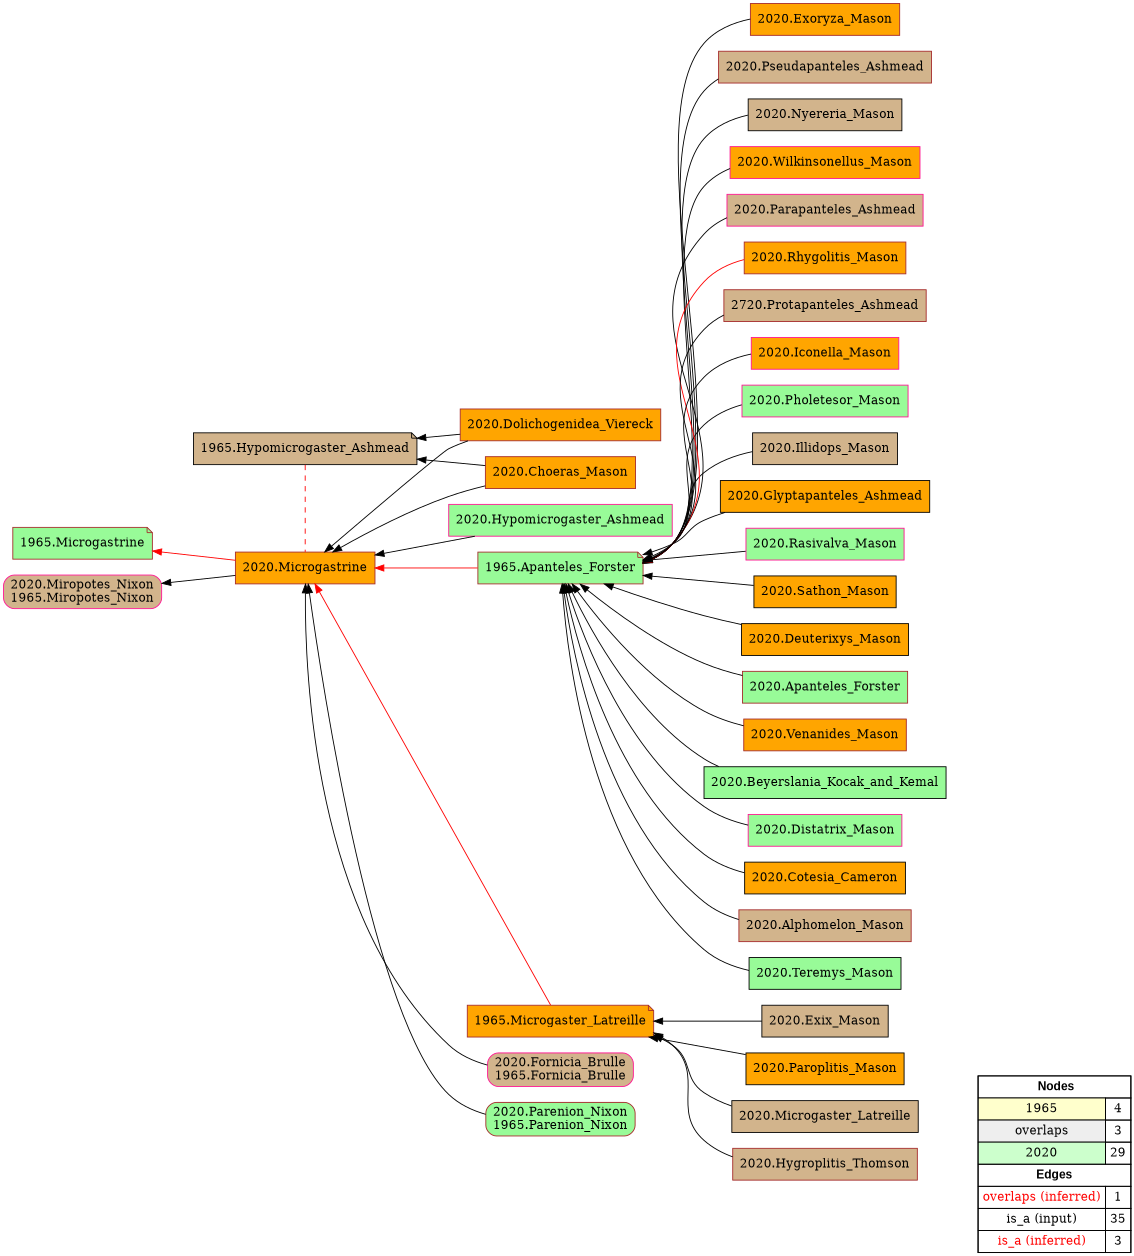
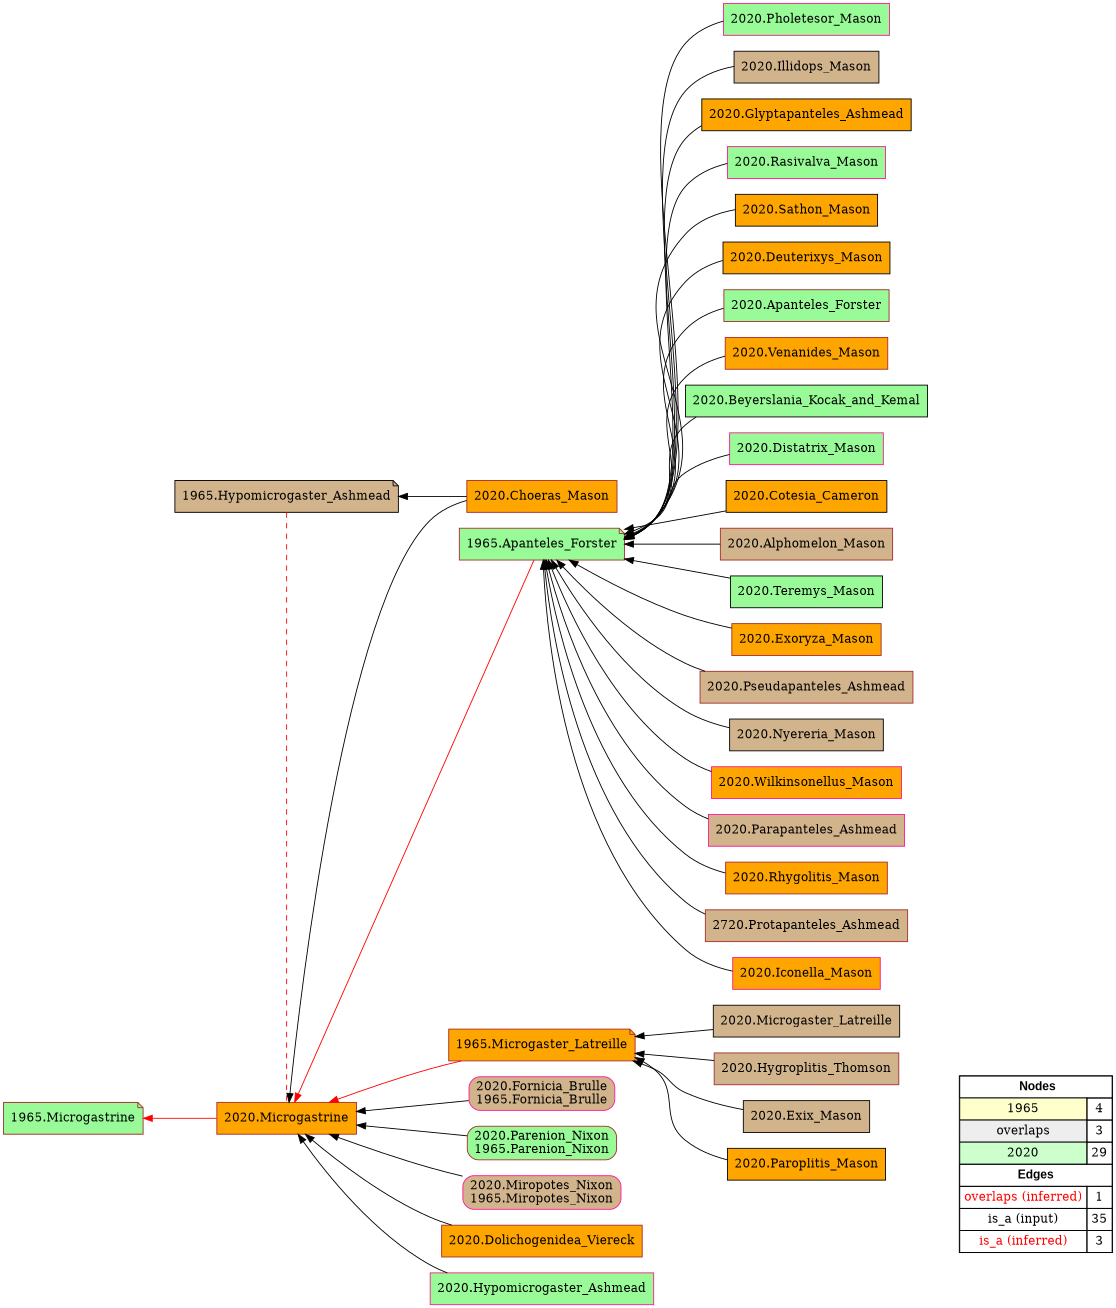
(685, 403) -> (601, 744)
(443, 436) -> none
(203, 579) -> (400, 1159)
